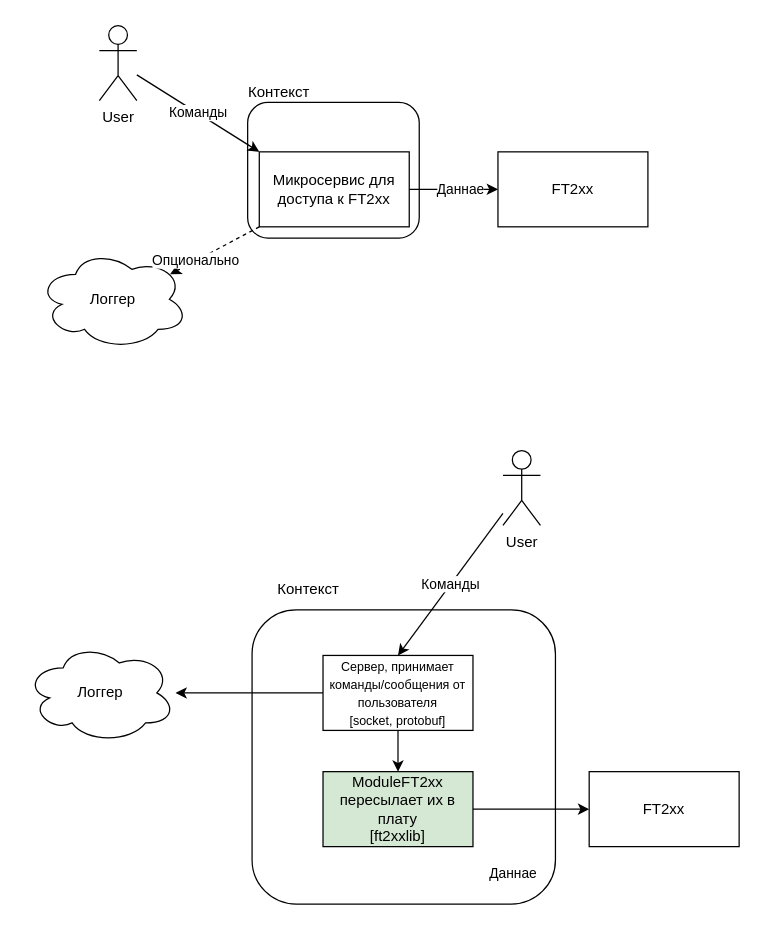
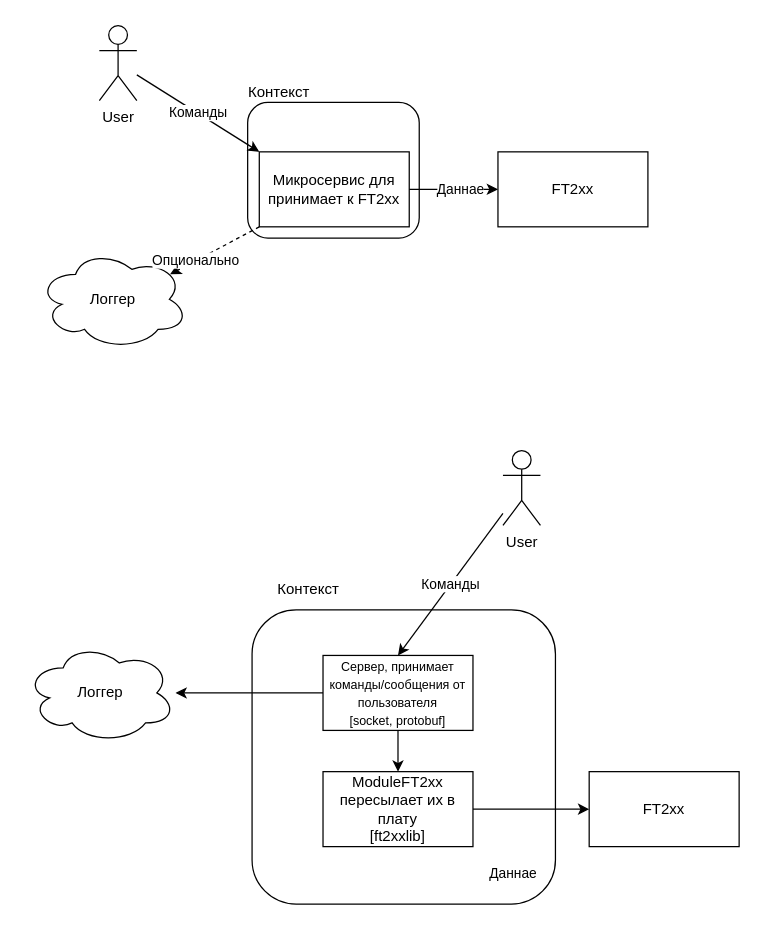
(334, 189) -> (334, 189)
(398, 809) -> (398, 809)
